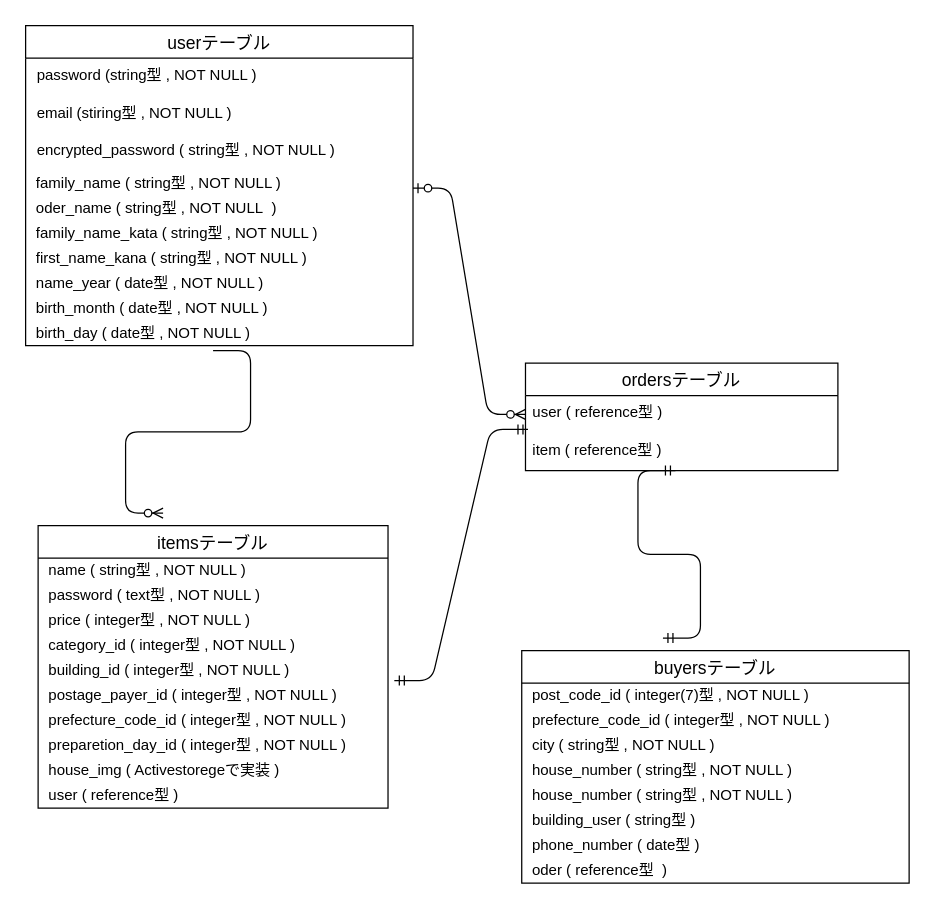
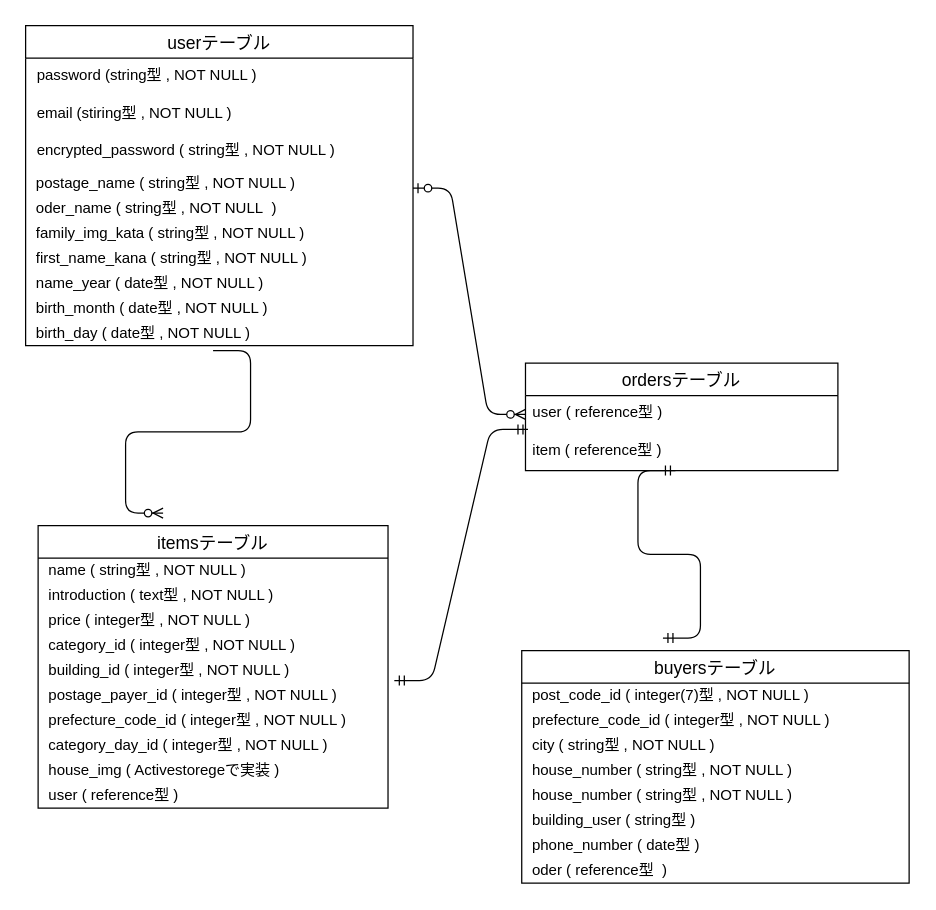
(155, 183) -> (163, 183)
(176, 233) -> (170, 233)
(152, 596) -> (165, 596)
(201, 746) -> (190, 746)
